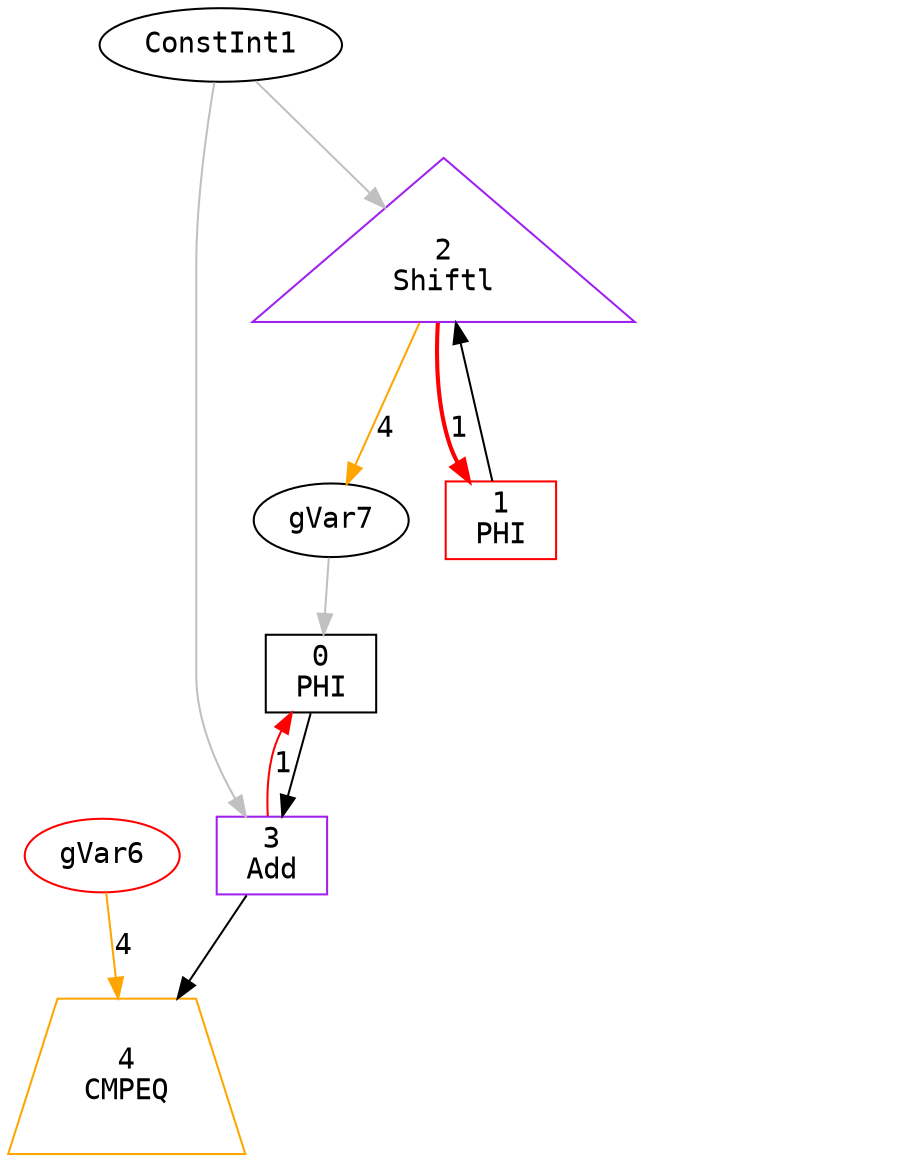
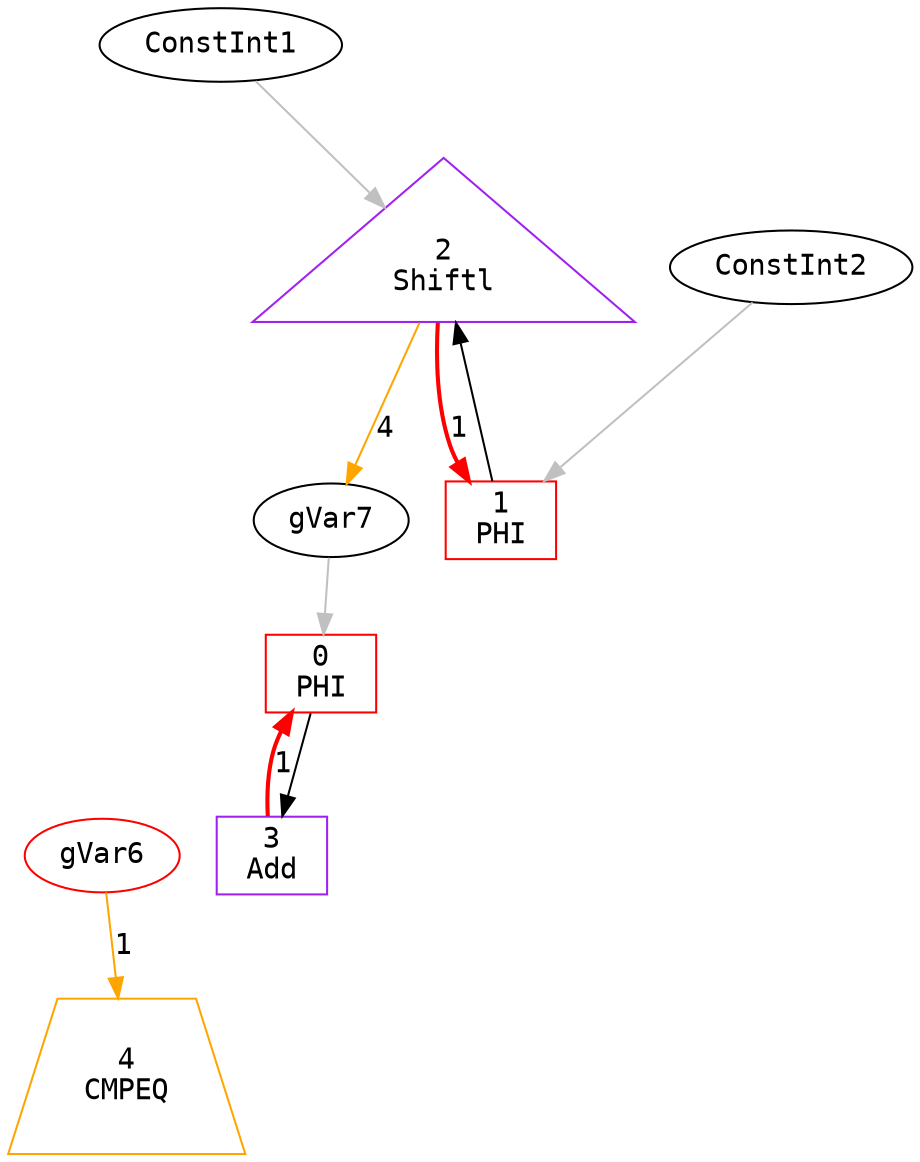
none -> (791, 267)
(196, 444) -> none
(321, 674) -> (321, 674)
(269, 773) -> (269, 773)
(218, 938) -> none
(124, 947) -> (124, 947)
